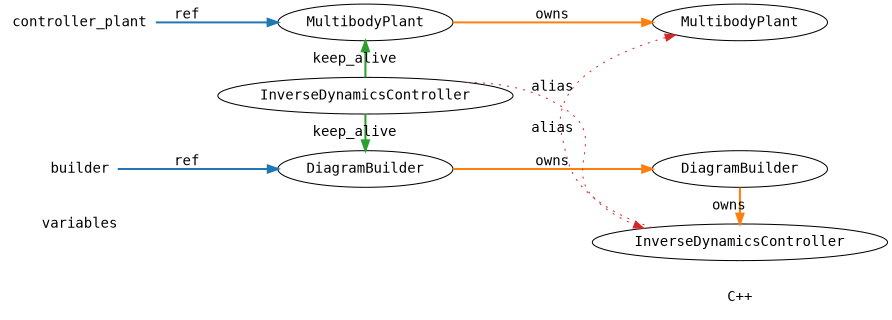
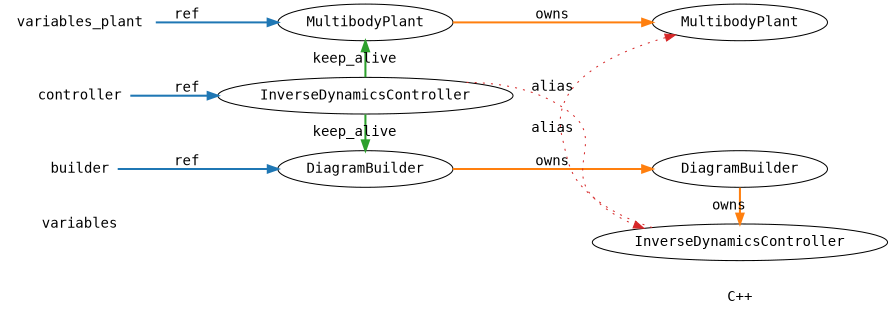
(80, 22) -> (80, 22)
none -> (80, 96)
